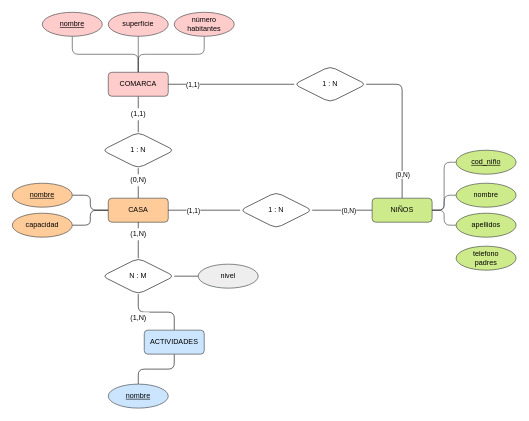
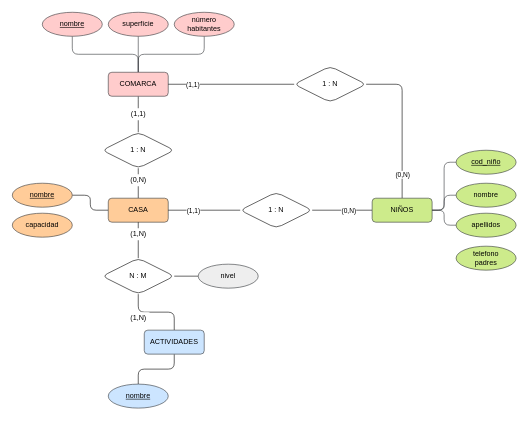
(88, 225) -> none
